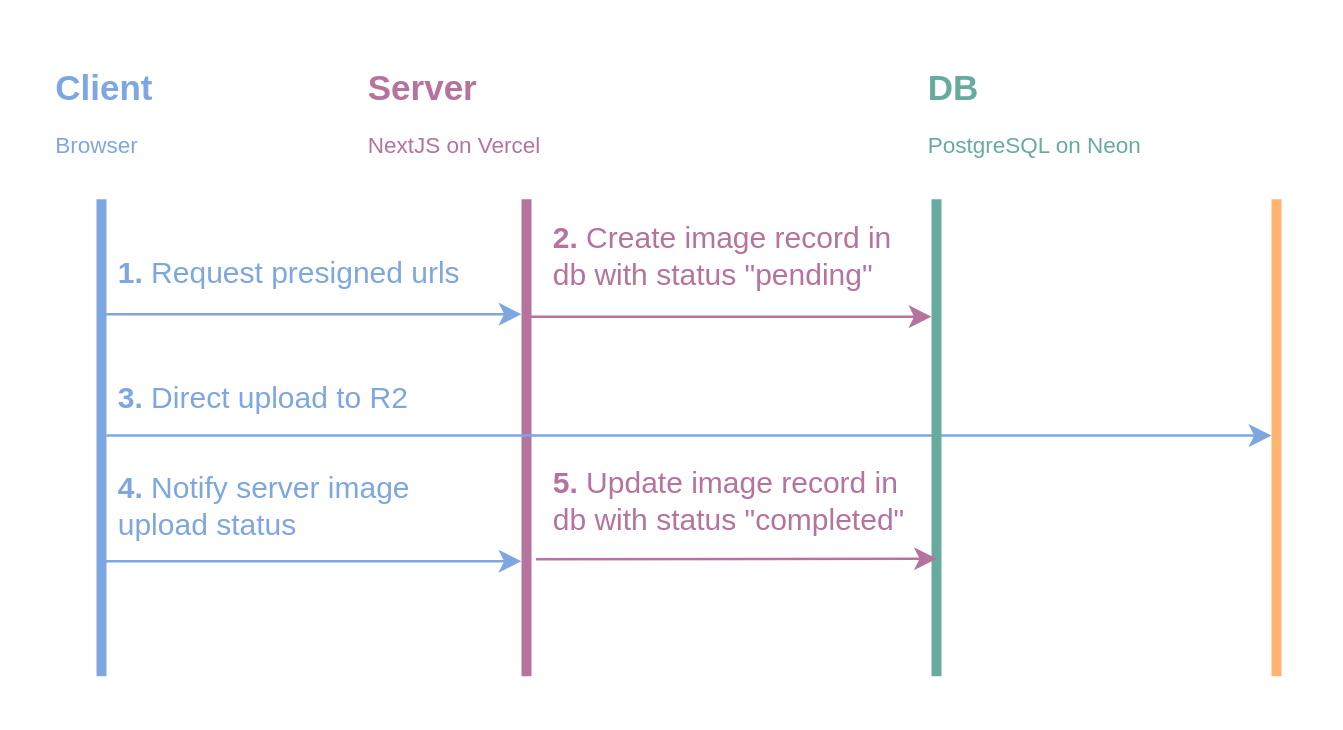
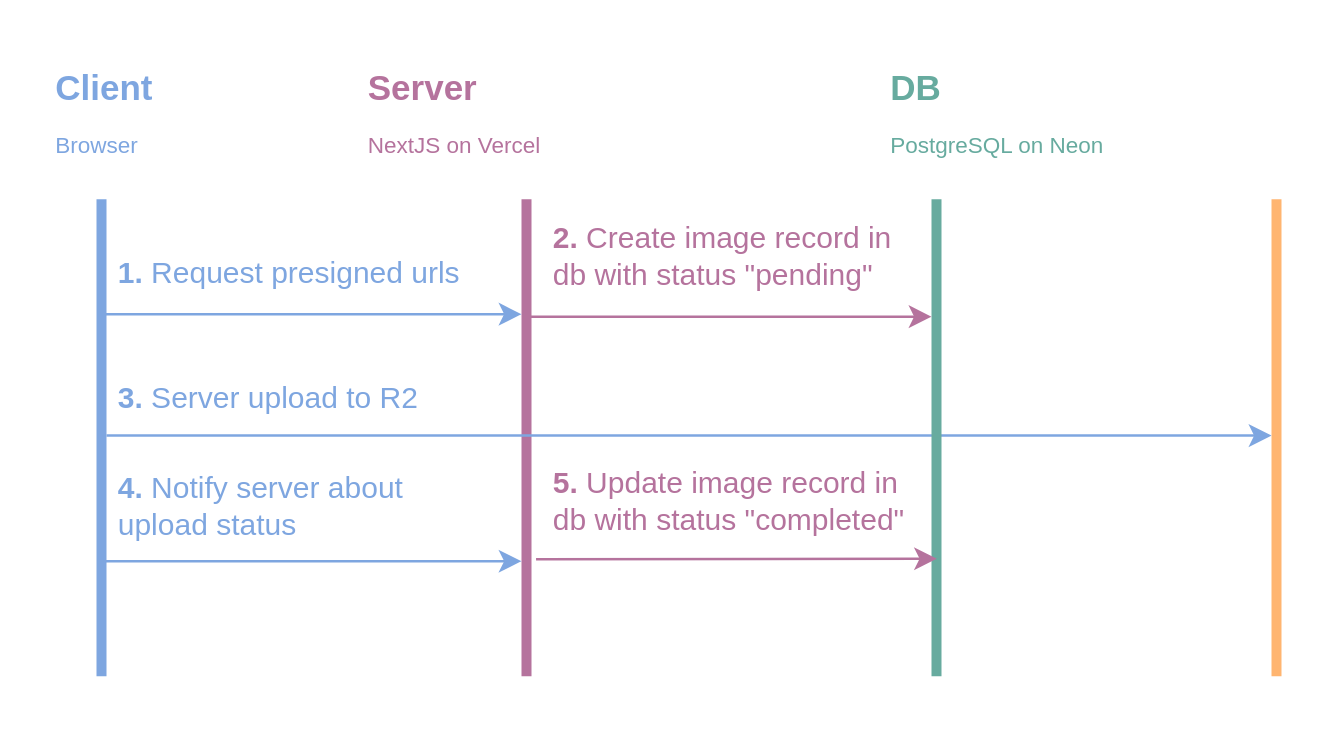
(1056, 114) -> (1019, 114)
(276, 399) -> (280, 399)
(304, 506) -> (304, 506)
